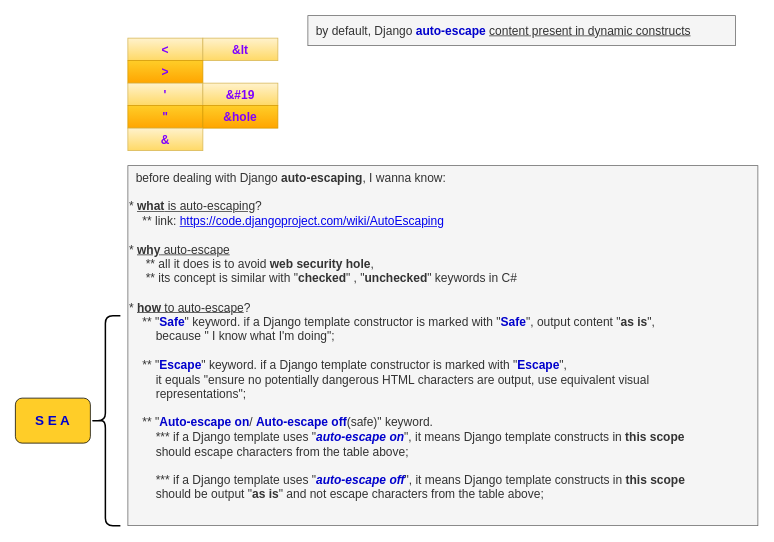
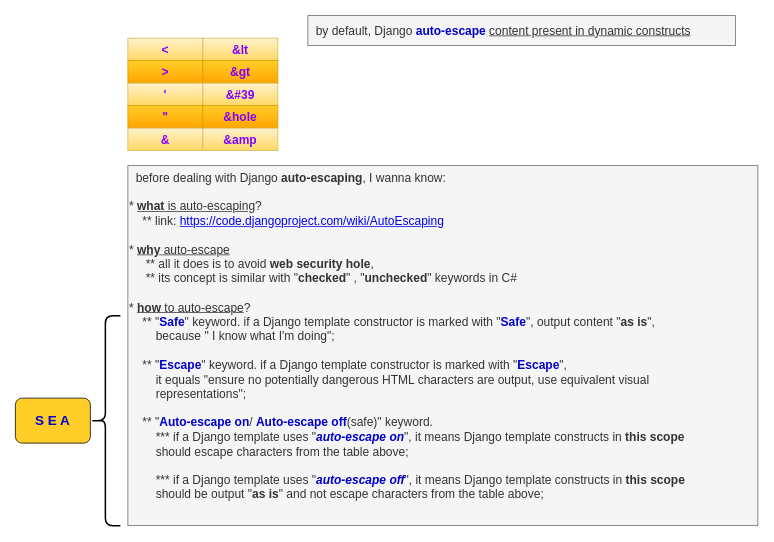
none -> (240, 72)
(240, 94) -> (240, 94)
none -> (240, 139)
